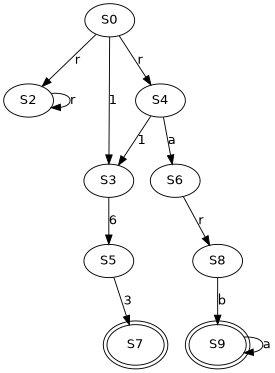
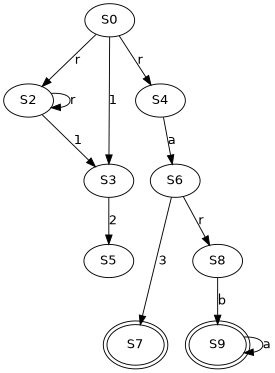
(137, 137) -> (65, 137)
(113, 221) -> (113, 221)
(120, 297) -> (157, 256)
